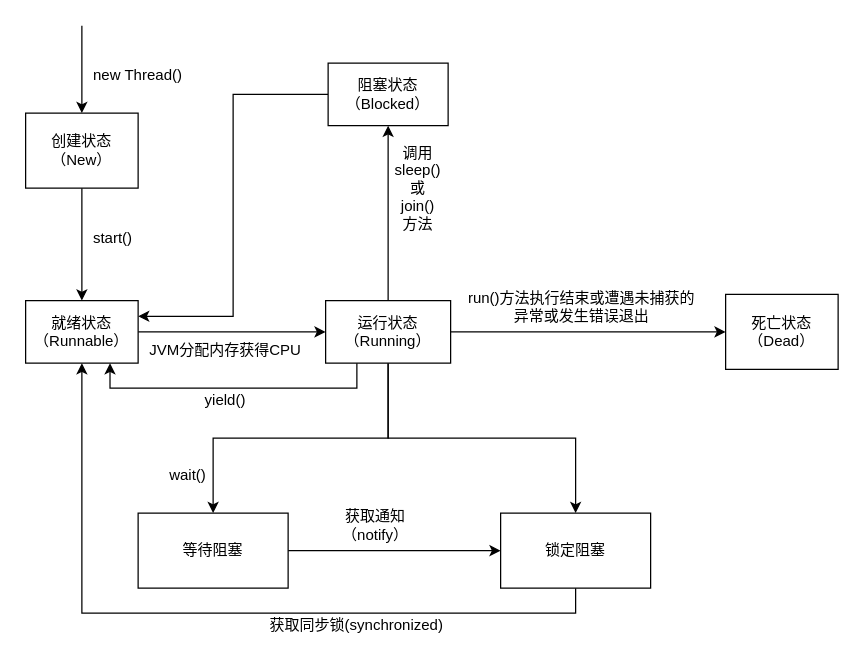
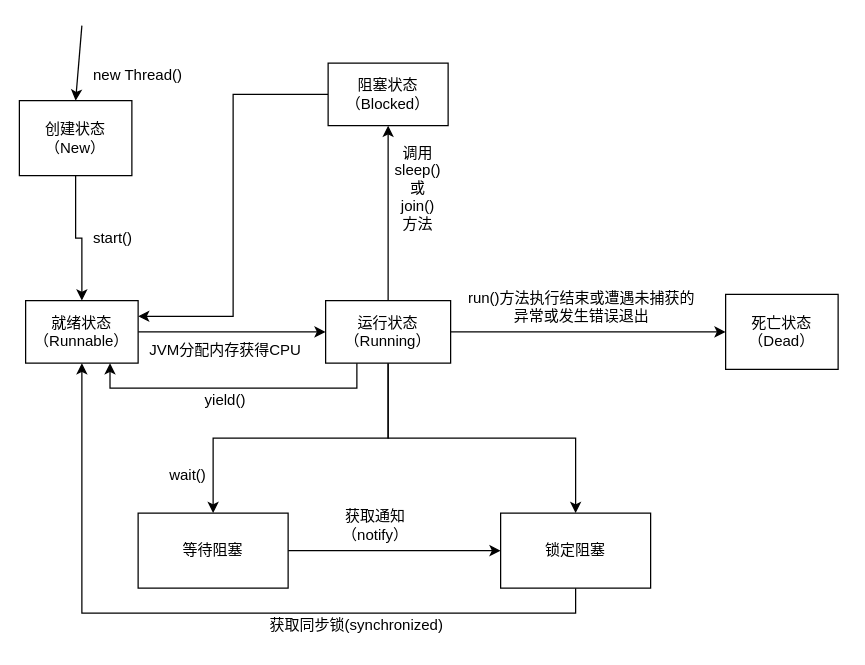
(82, 151) -> (76, 138)
